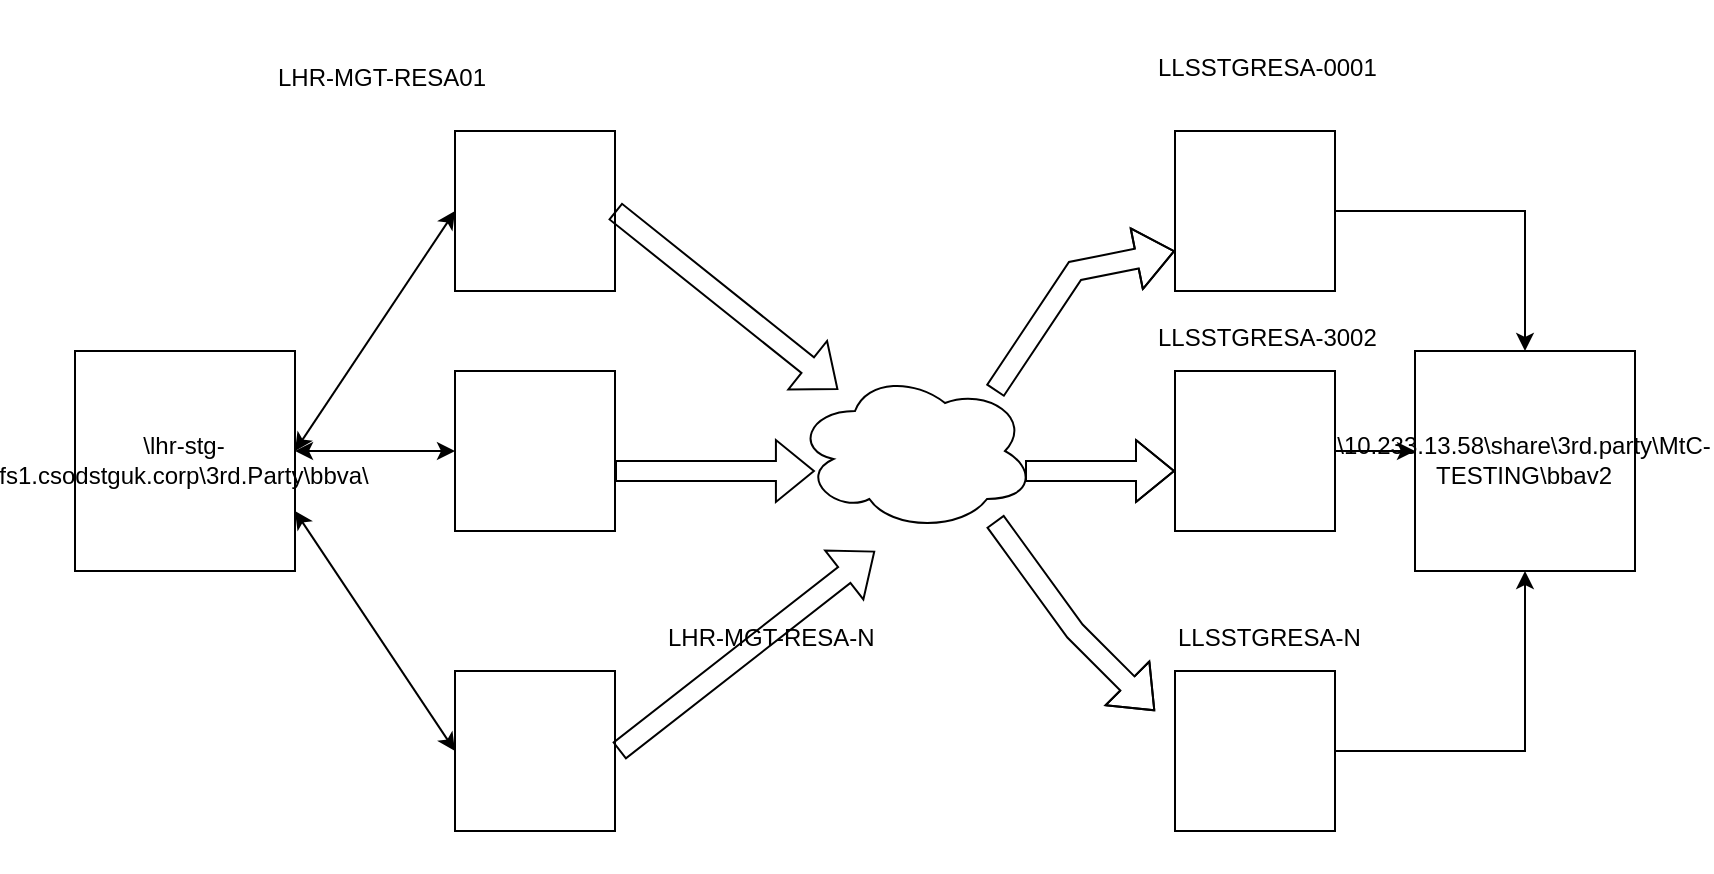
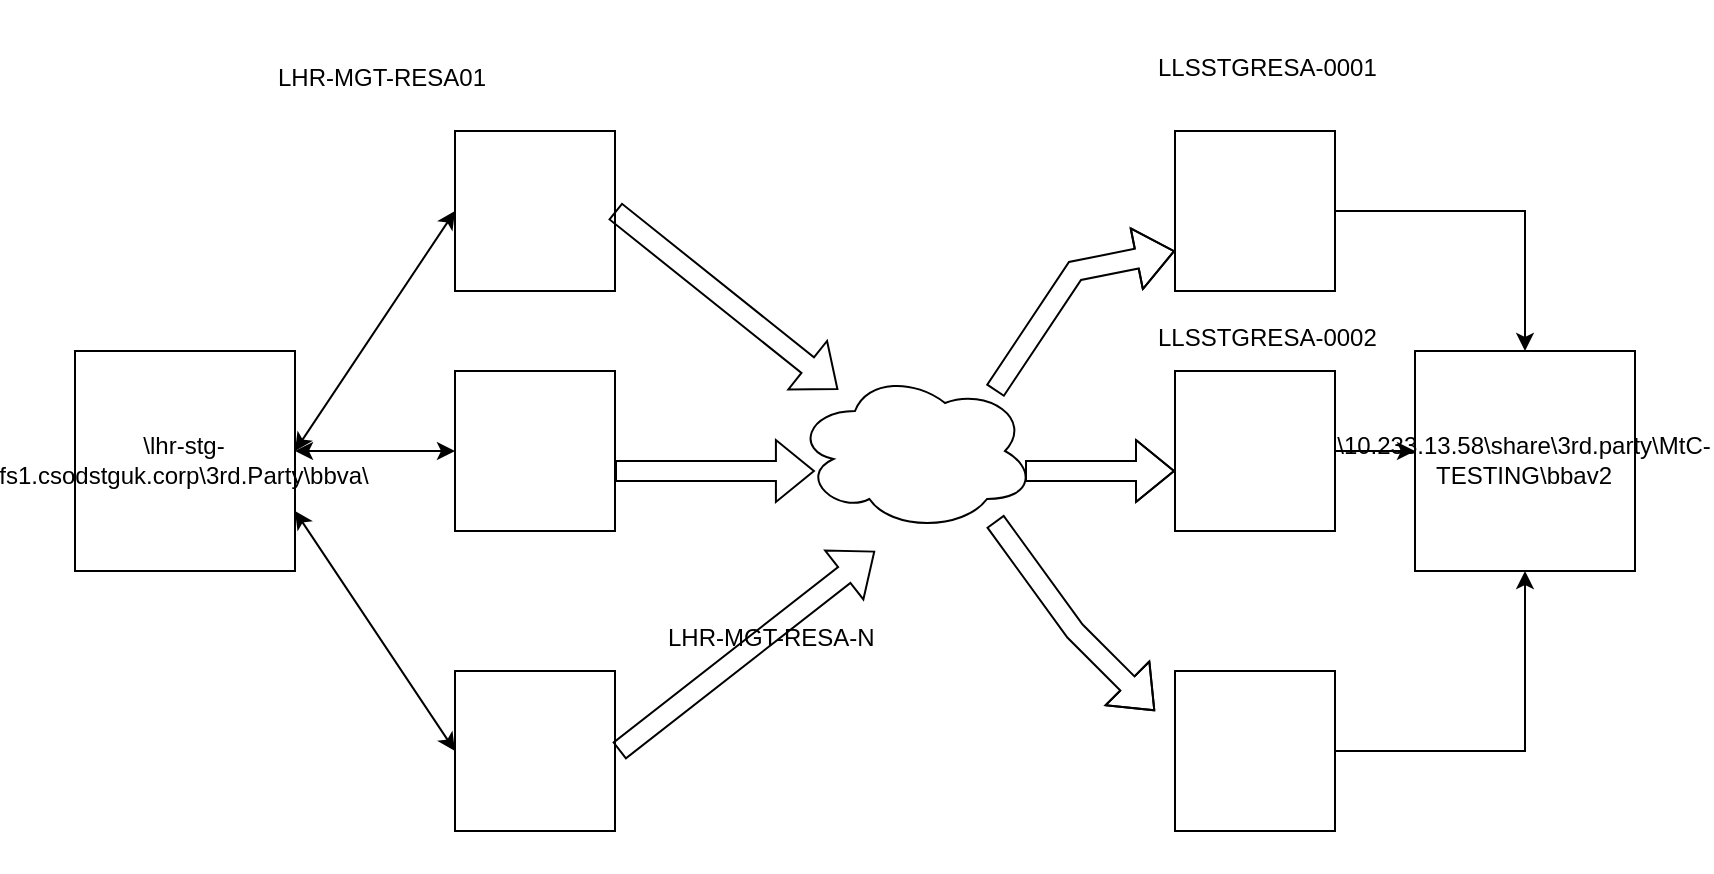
(1260, 339) -> (1260, 339)
(1325, 641) -> none
